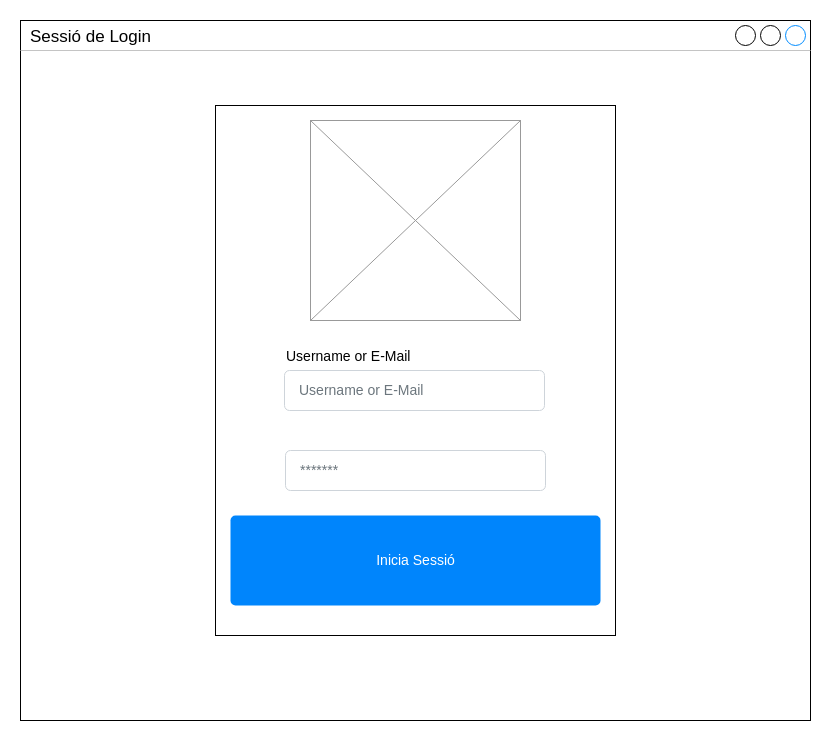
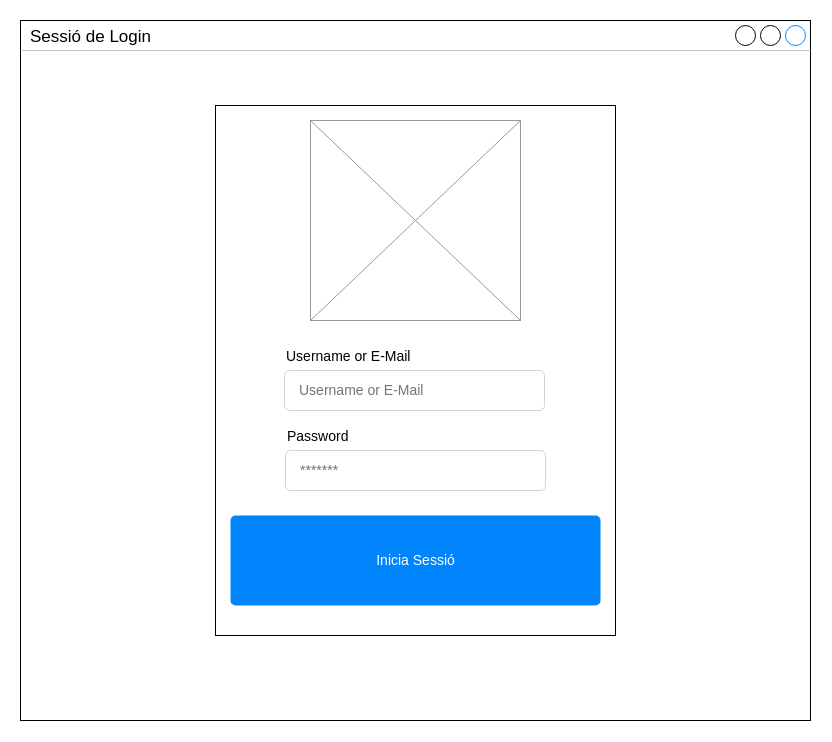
none -> (336, 436)
